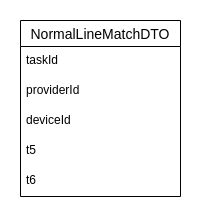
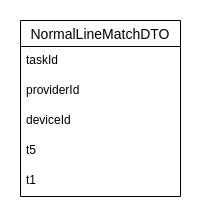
(33, 180) -> (33, 180)
